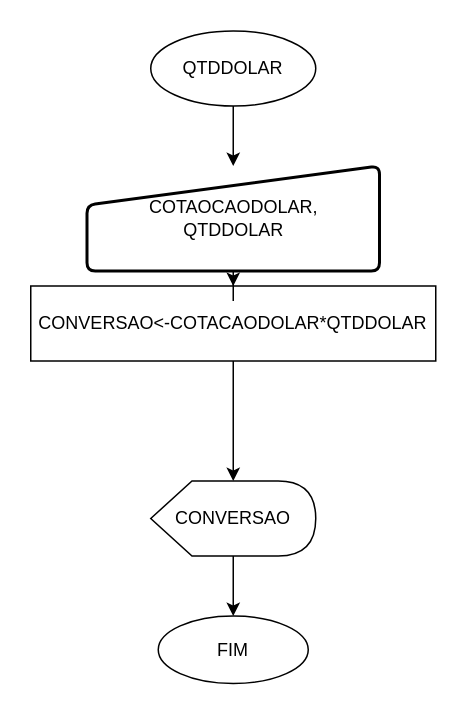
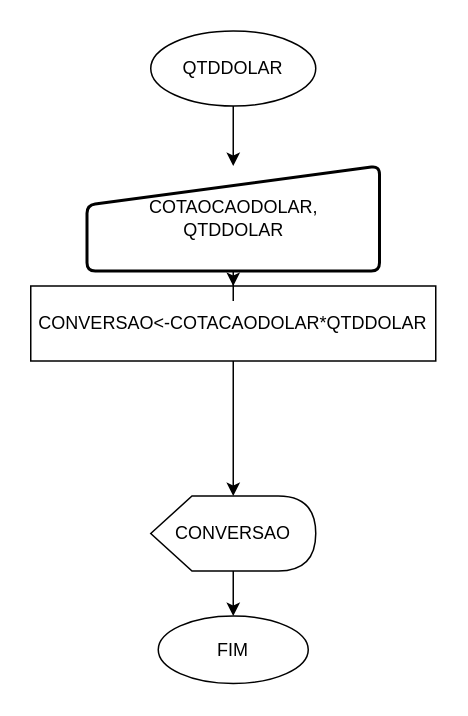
(233, 518) -> (233, 533)
